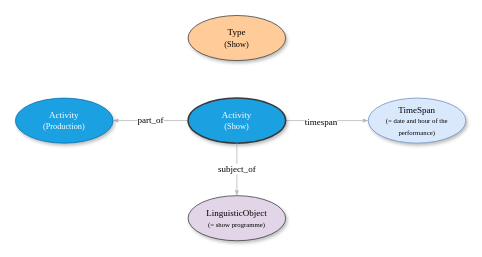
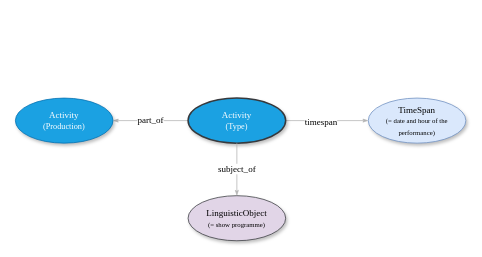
(237, 38) -> none
(237, 120) -> (237, 120)
